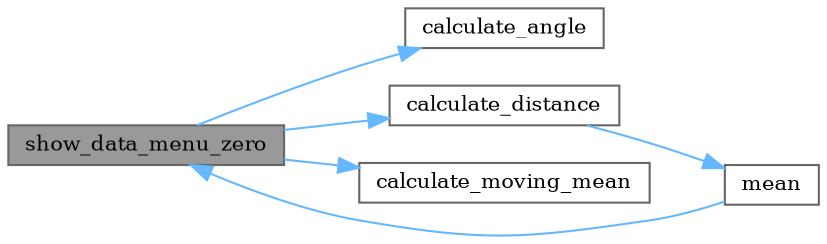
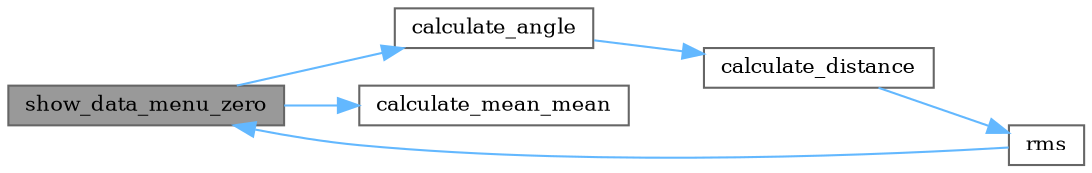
(326, 125) -> (638, 46)
(504, 183) -> (494, 105)
(772, 185) -> (1047, 145)
